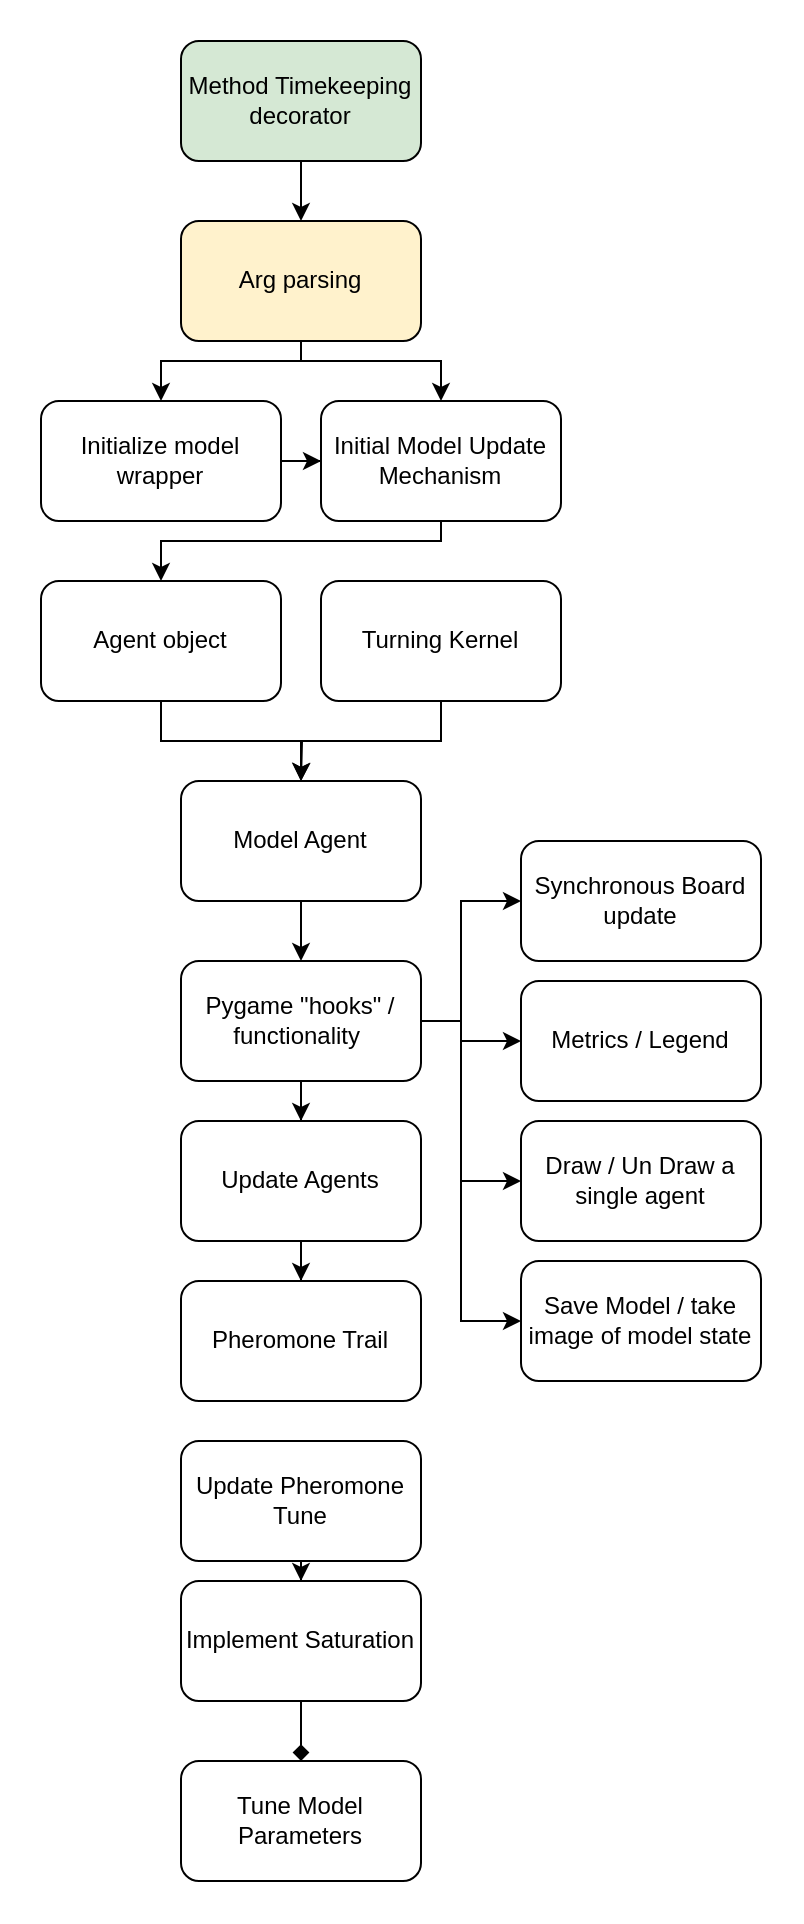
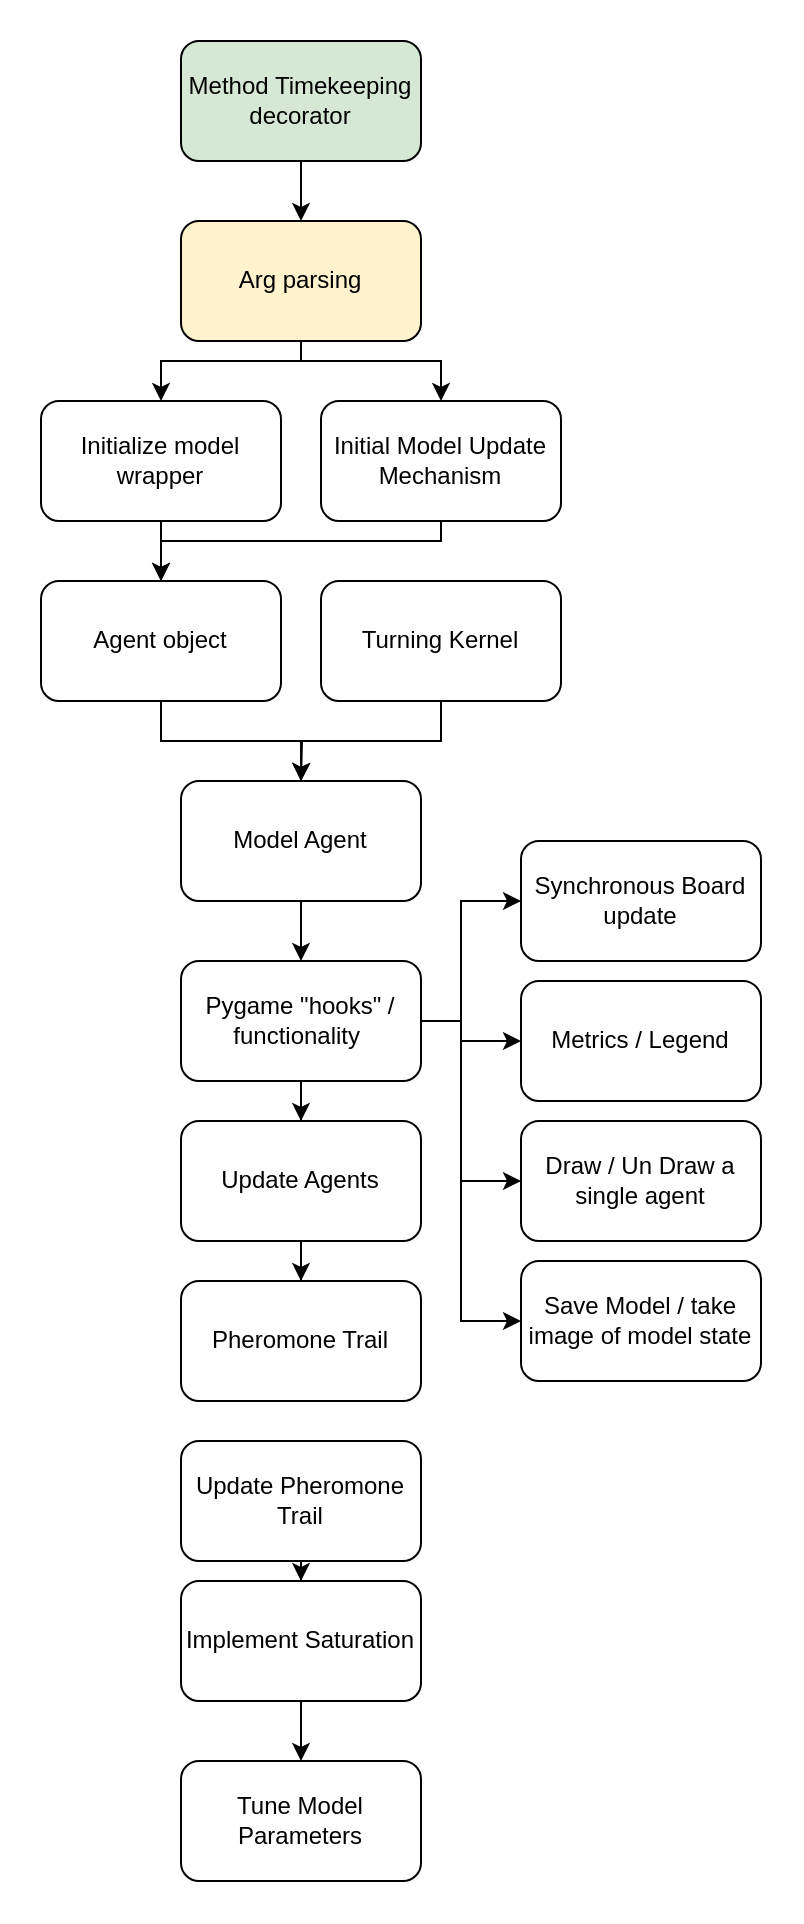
(308, 461) -> (161, 529)
(301, 1501) -> (301, 1501)
(301, 1745) -> (301, 1746)
